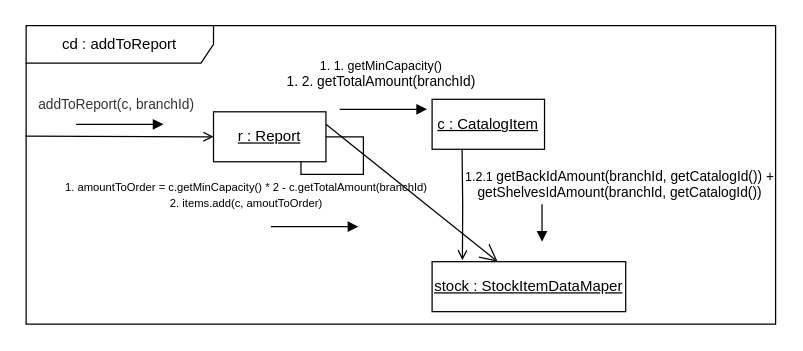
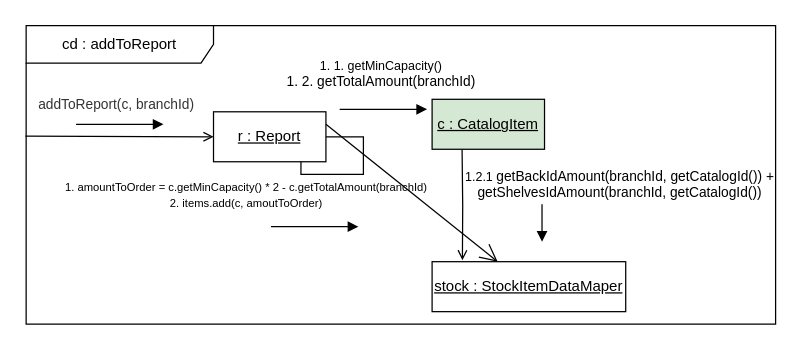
(488, 124) -> (488, 124)
